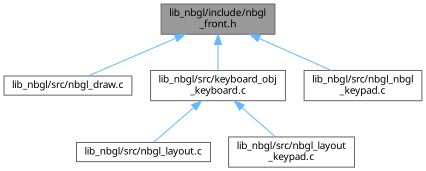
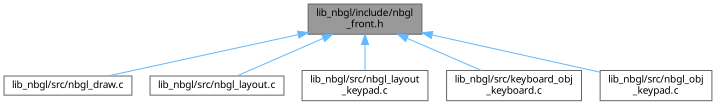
(363, 86) -> (656, 86)
(259, 122) -> (365, 58)
(174, 125) -> (280, 57)
